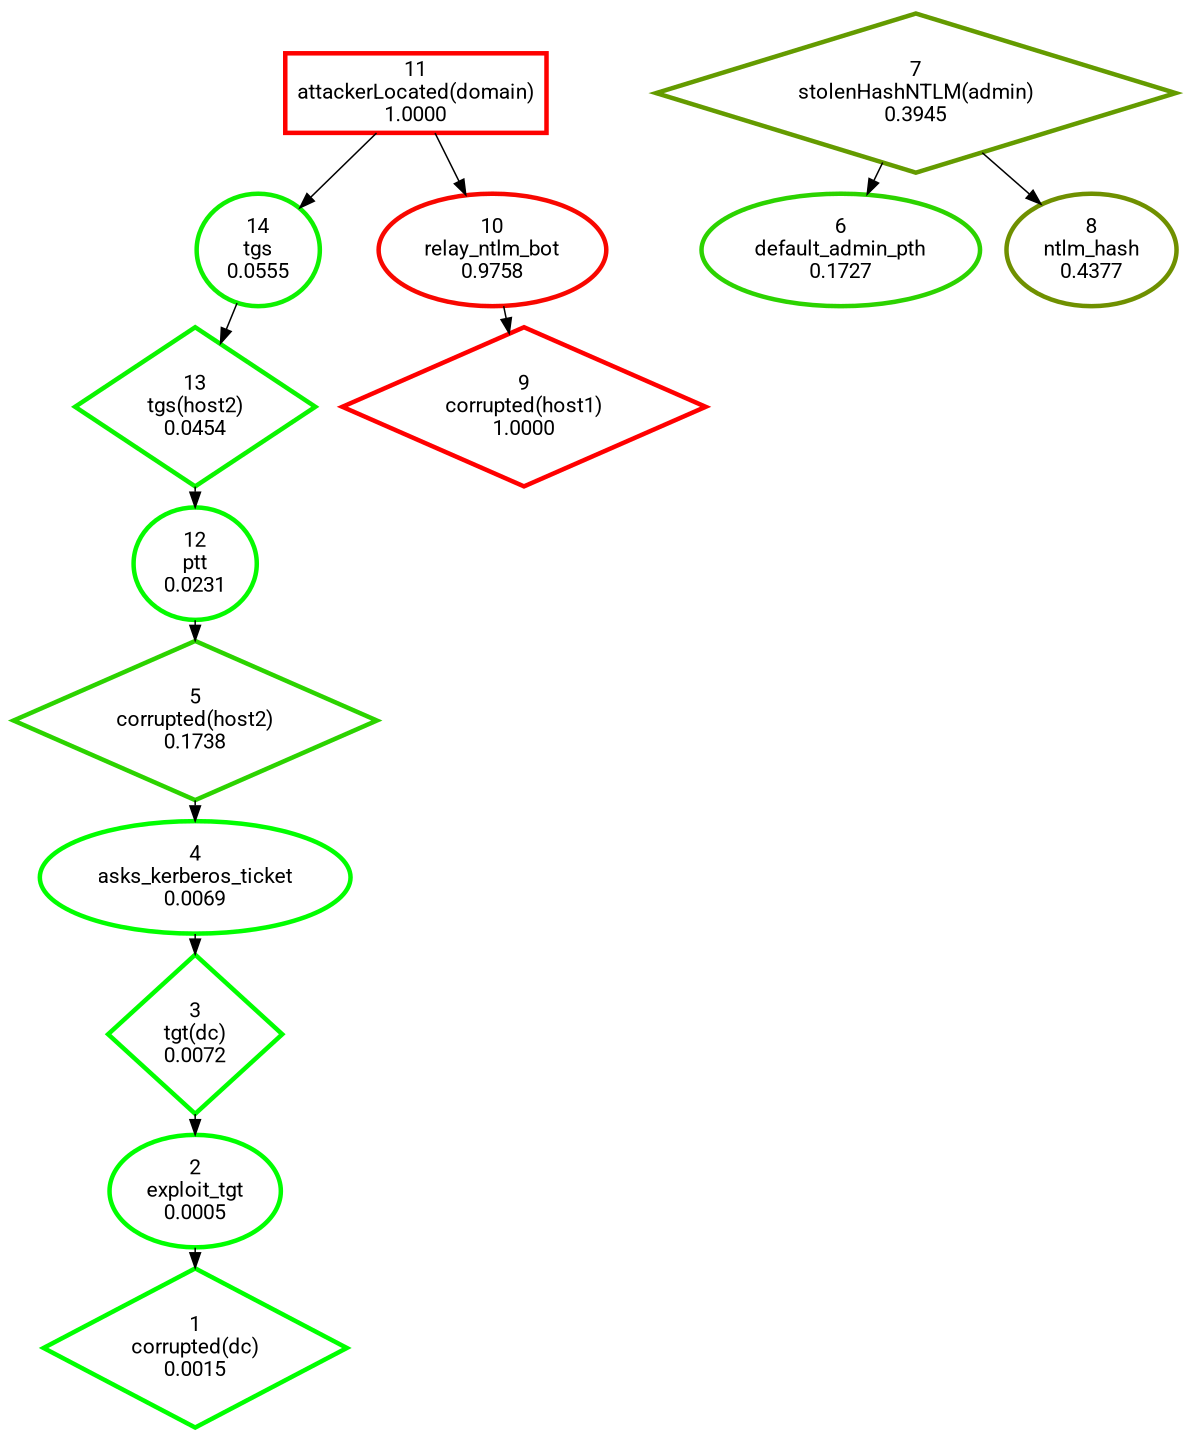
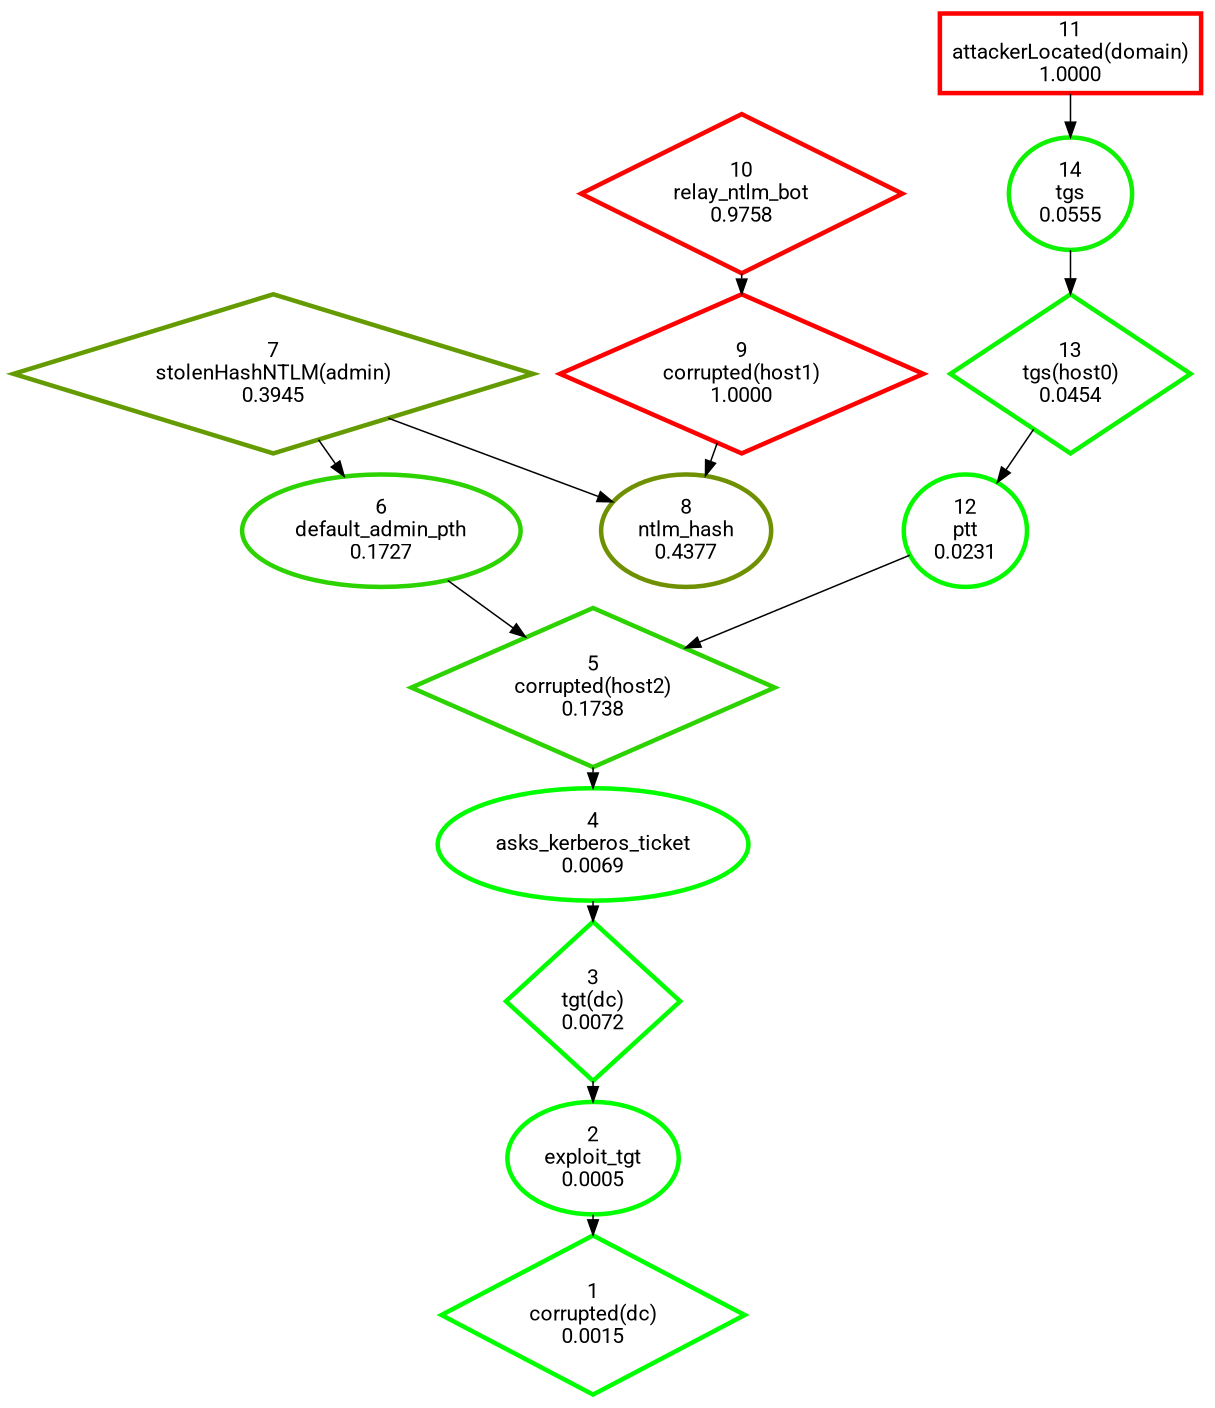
(447, 157) -> none
(492, 250) -> (742, 194)
(195, 407) -> (1070, 374)
none -> (714, 452)
none -> (480, 604)
